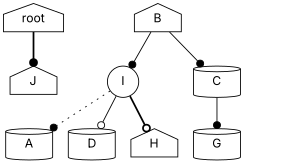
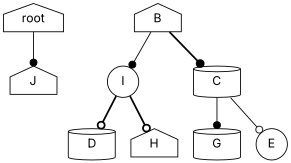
(34, 46) -> (34, 46)
(184, 46) -> (184, 46)
(109, 109) -> (109, 109)
(29, 144) -> none
none -> (272, 144)
